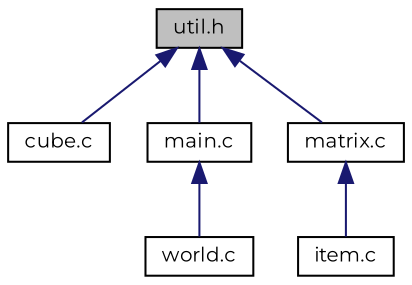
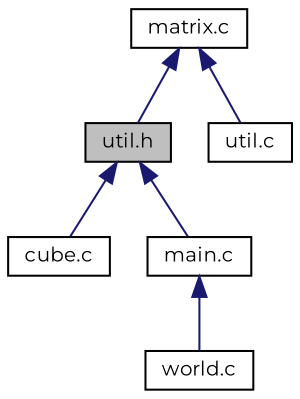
(281, 92) -> (154, 95)
(346, 256) -> (250, 142)
